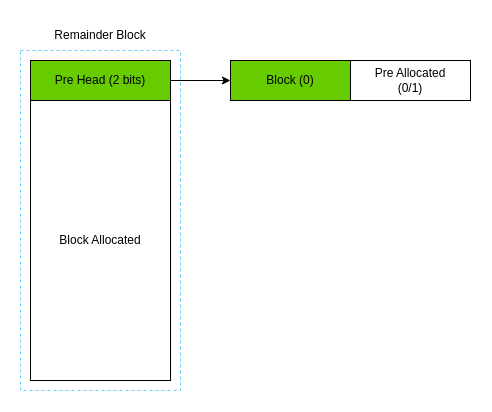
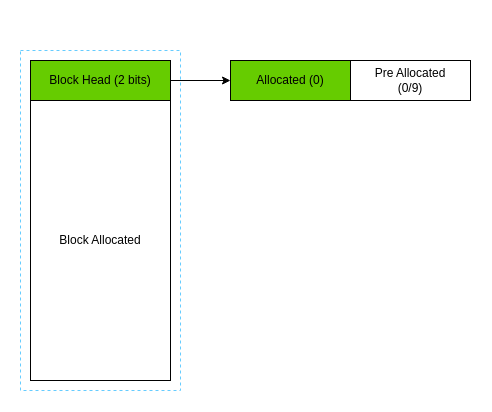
(101, 36) -> none
(101, 81) -> (101, 81)
(291, 81) -> (291, 81)
(411, 81) -> (411, 81)
